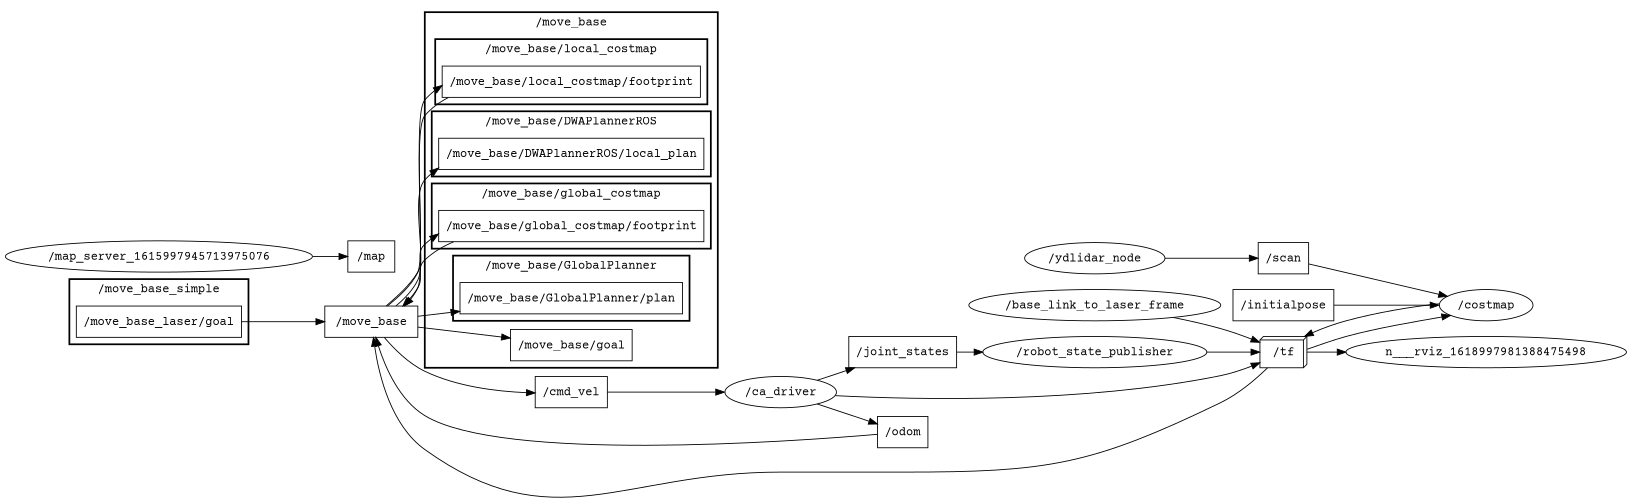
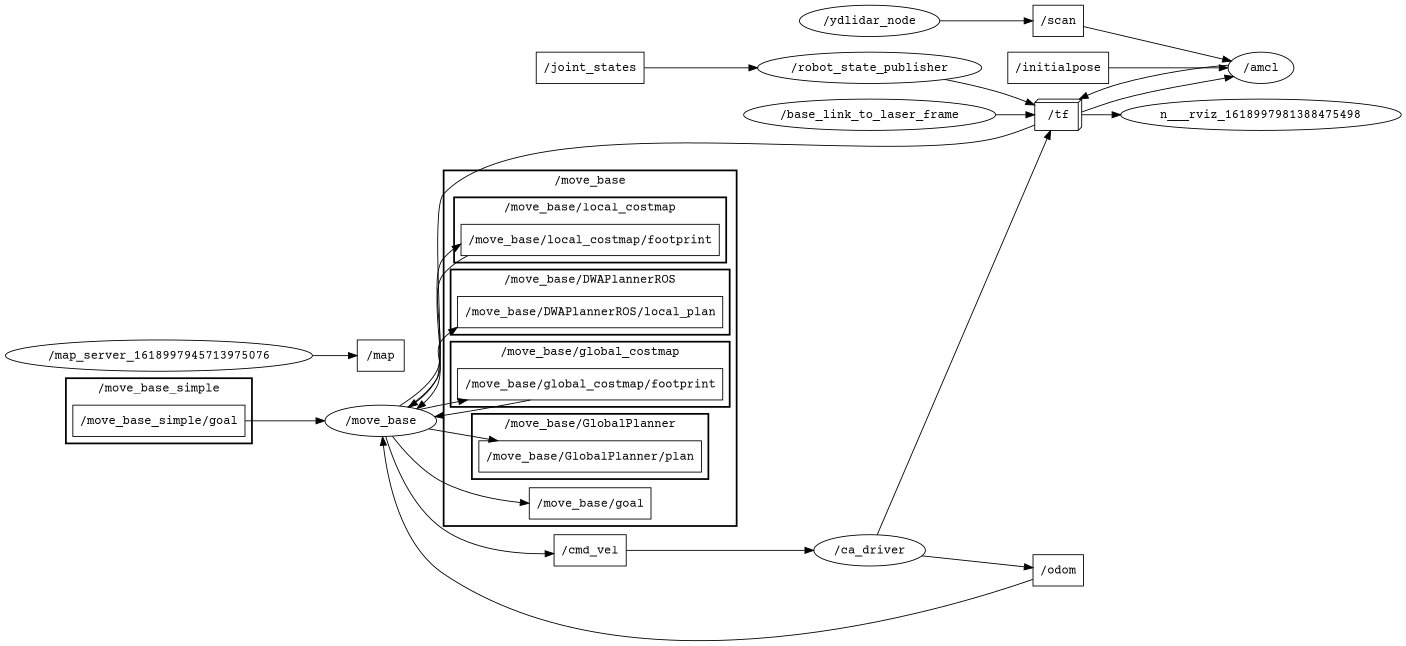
(159, 256) -> (159, 356)
(1486, 305) -> (1261, 68)
(159, 322) -> (159, 421)
(371, 322) -> (381, 421)
(832, 375) -> none
